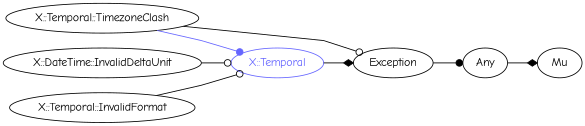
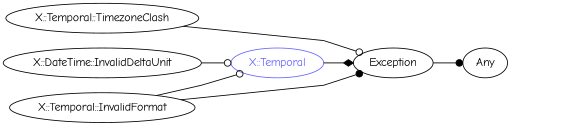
(197, 40) -> none
(560, 63) -> none
none -> (269, 91)
